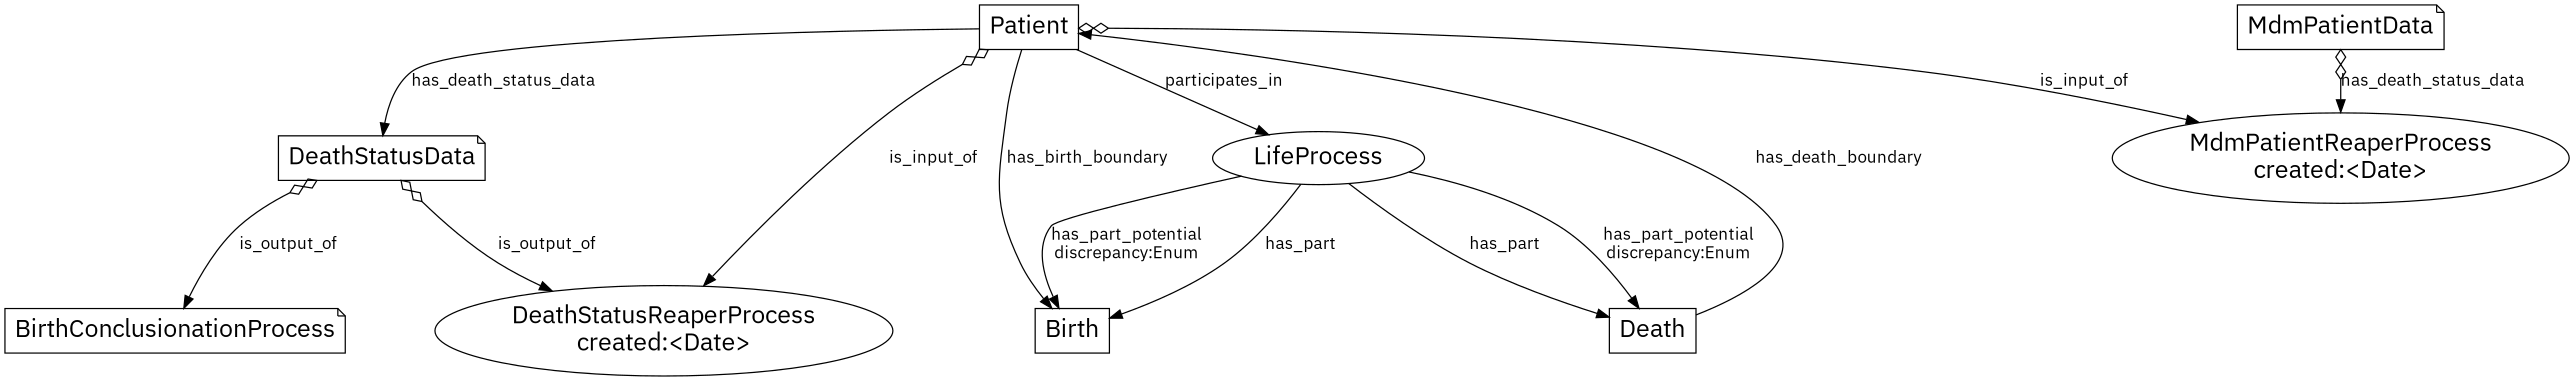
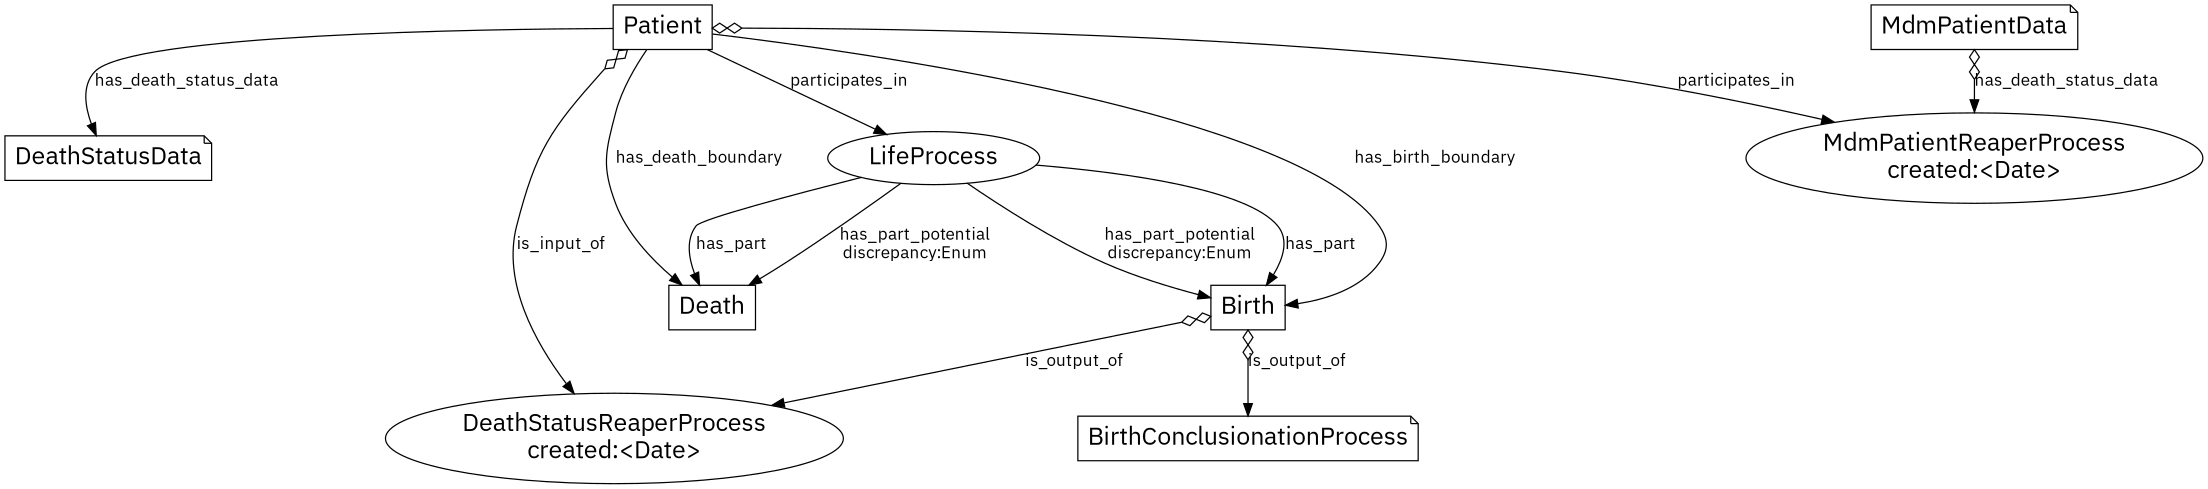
(2085, 81) -> (1737, 81)
(1514, 107) -> (607, 170)
(230, 235) -> (1248, 382)
(478, 249) -> (983, 363)
